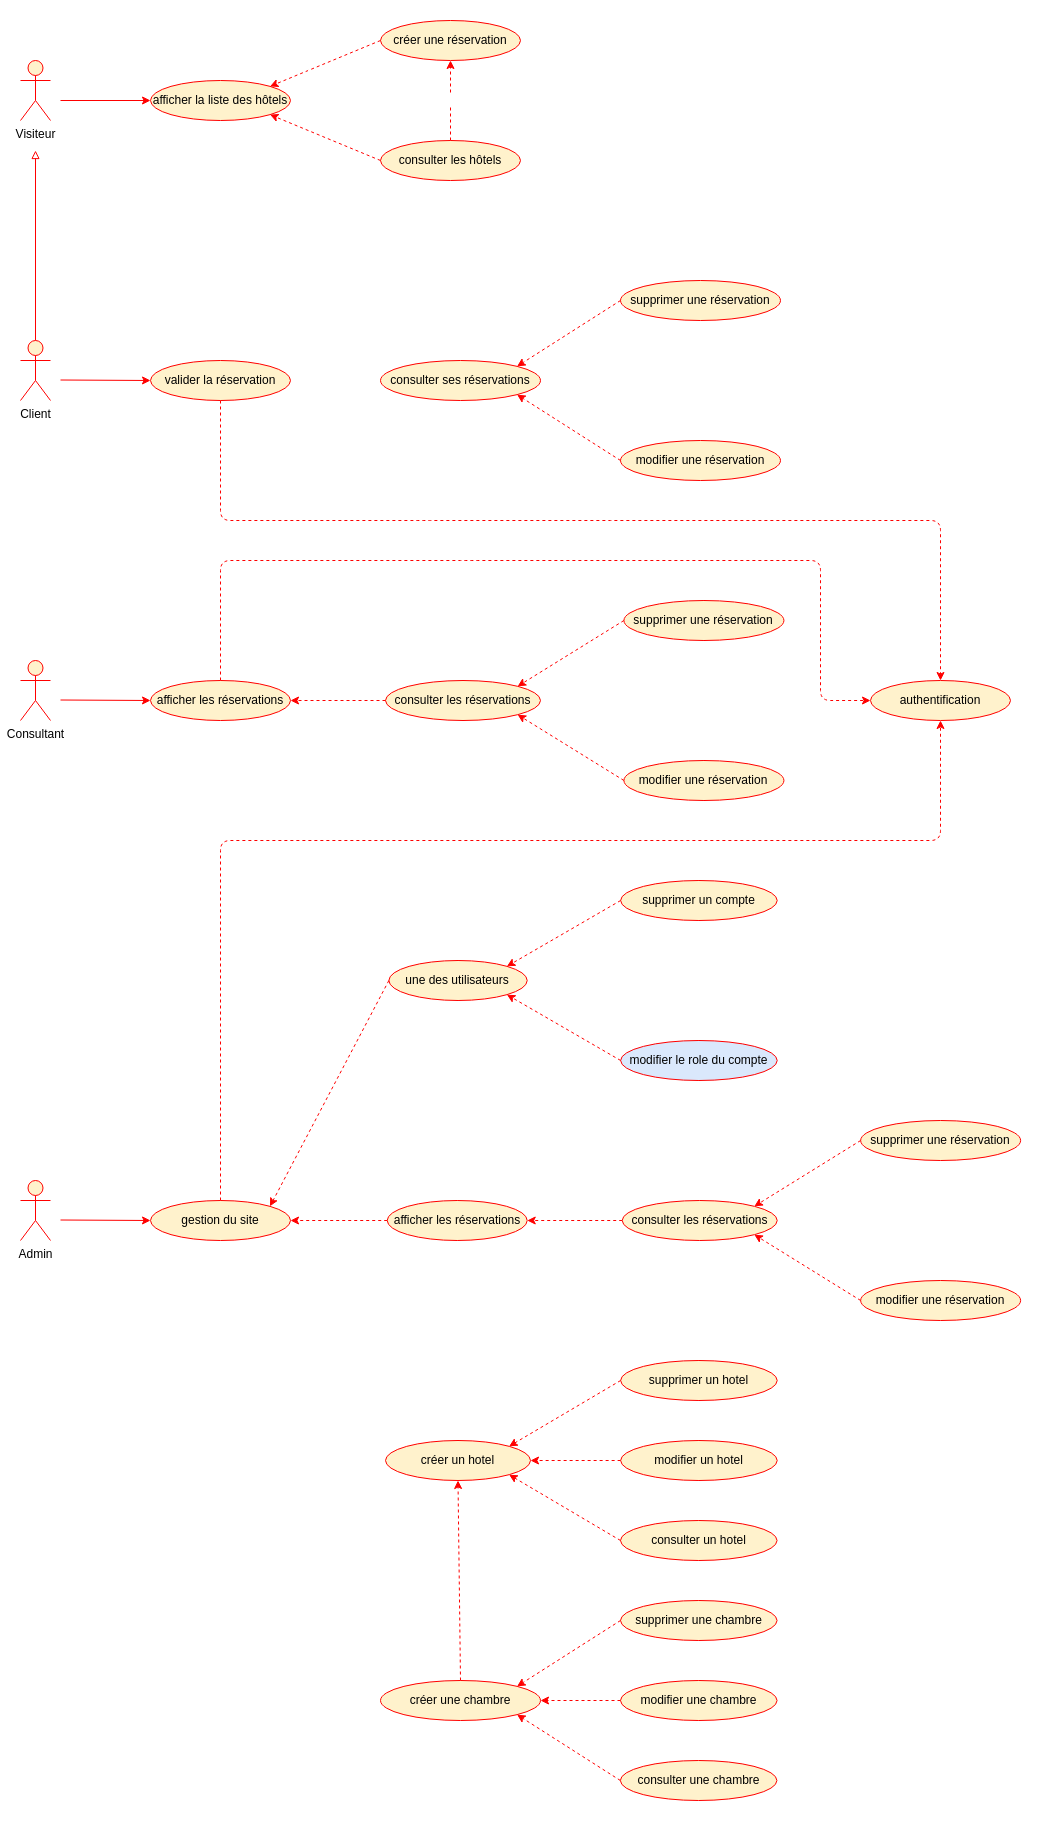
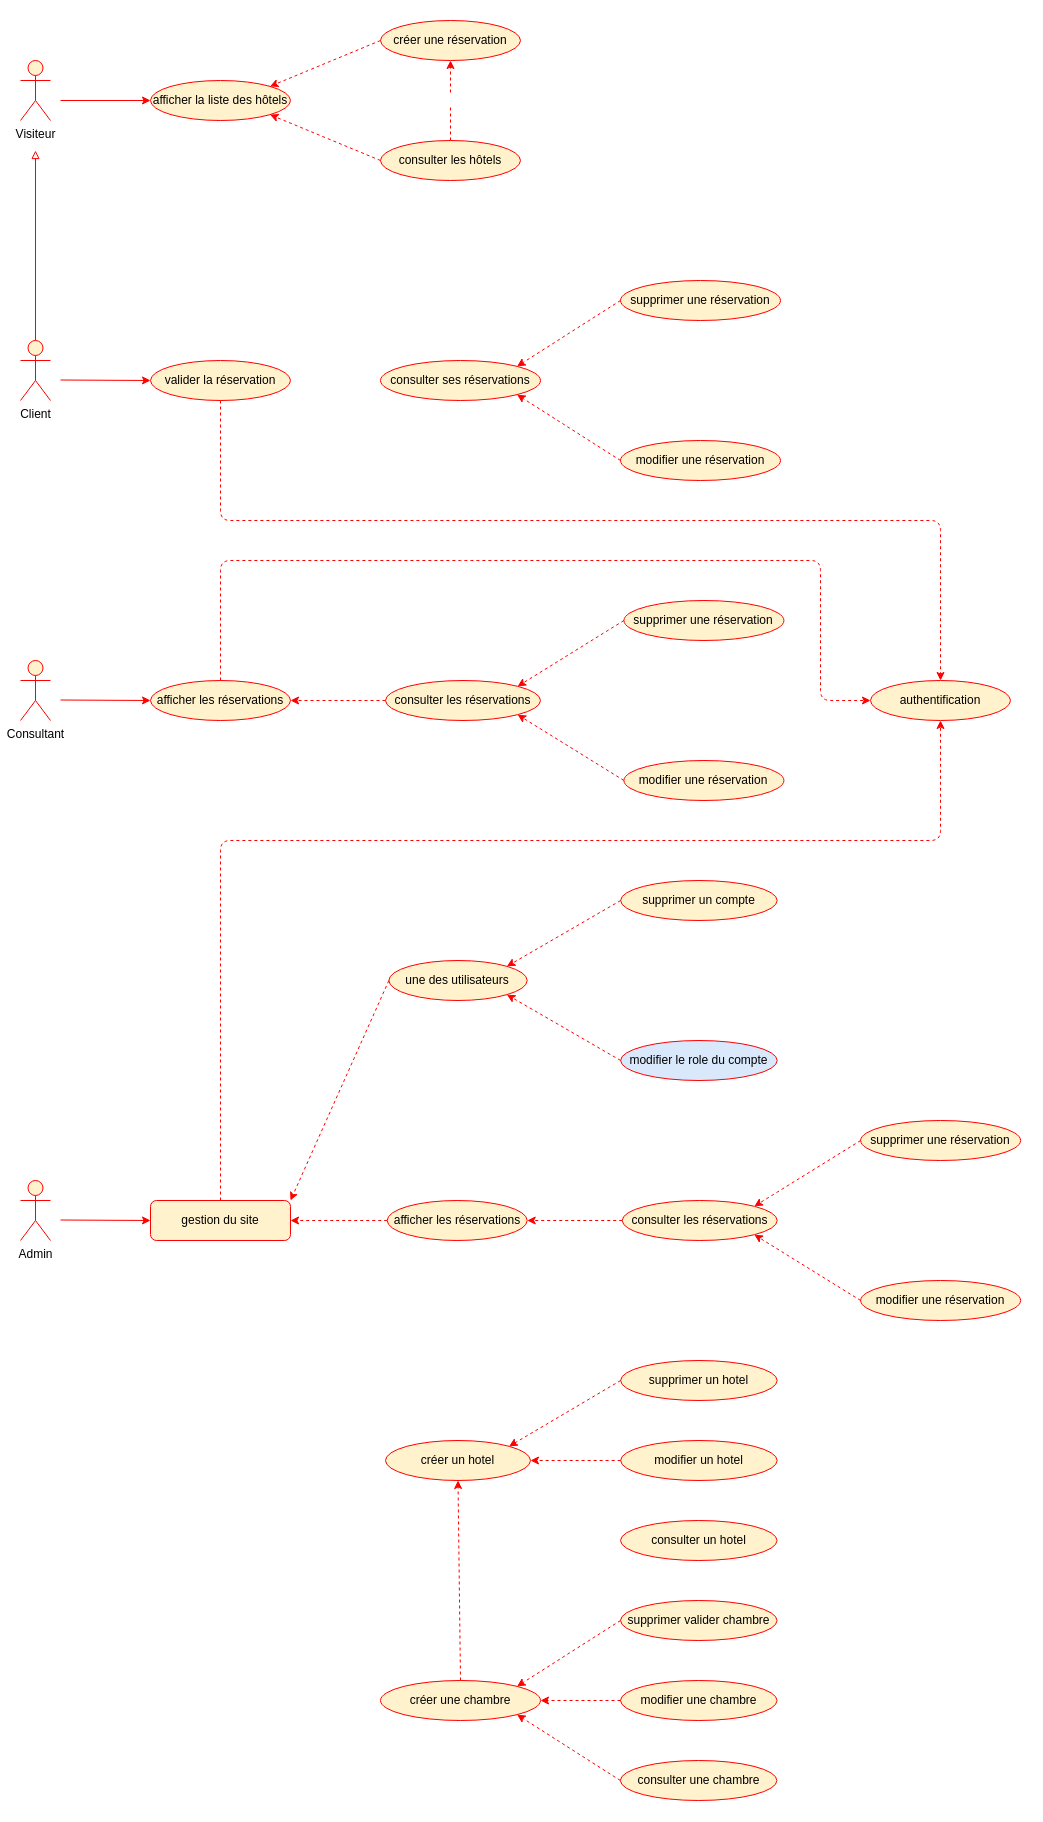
(221, 1221) -> (221, 1221)
(568, 1509) -> none
(699, 1621) -> (699, 1621)
